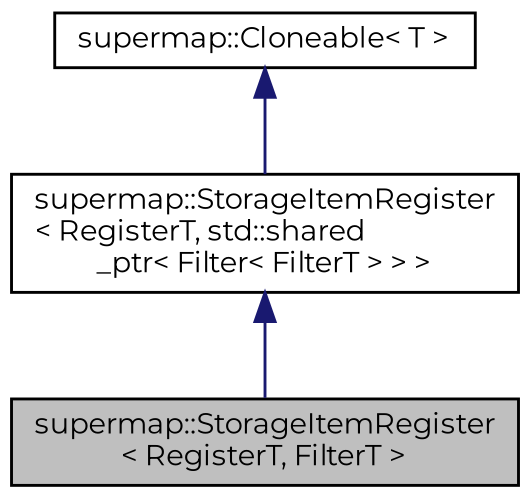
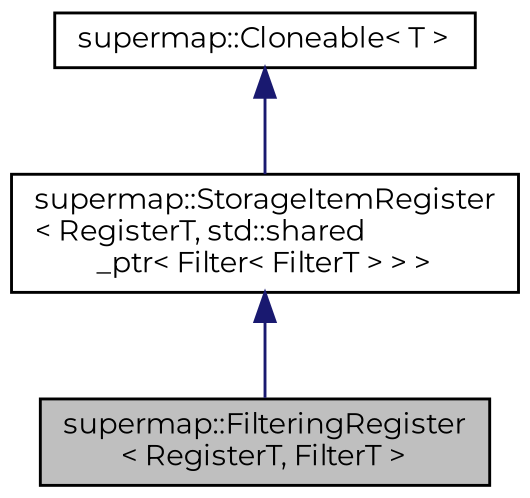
(265, 442) -> (265, 442)
